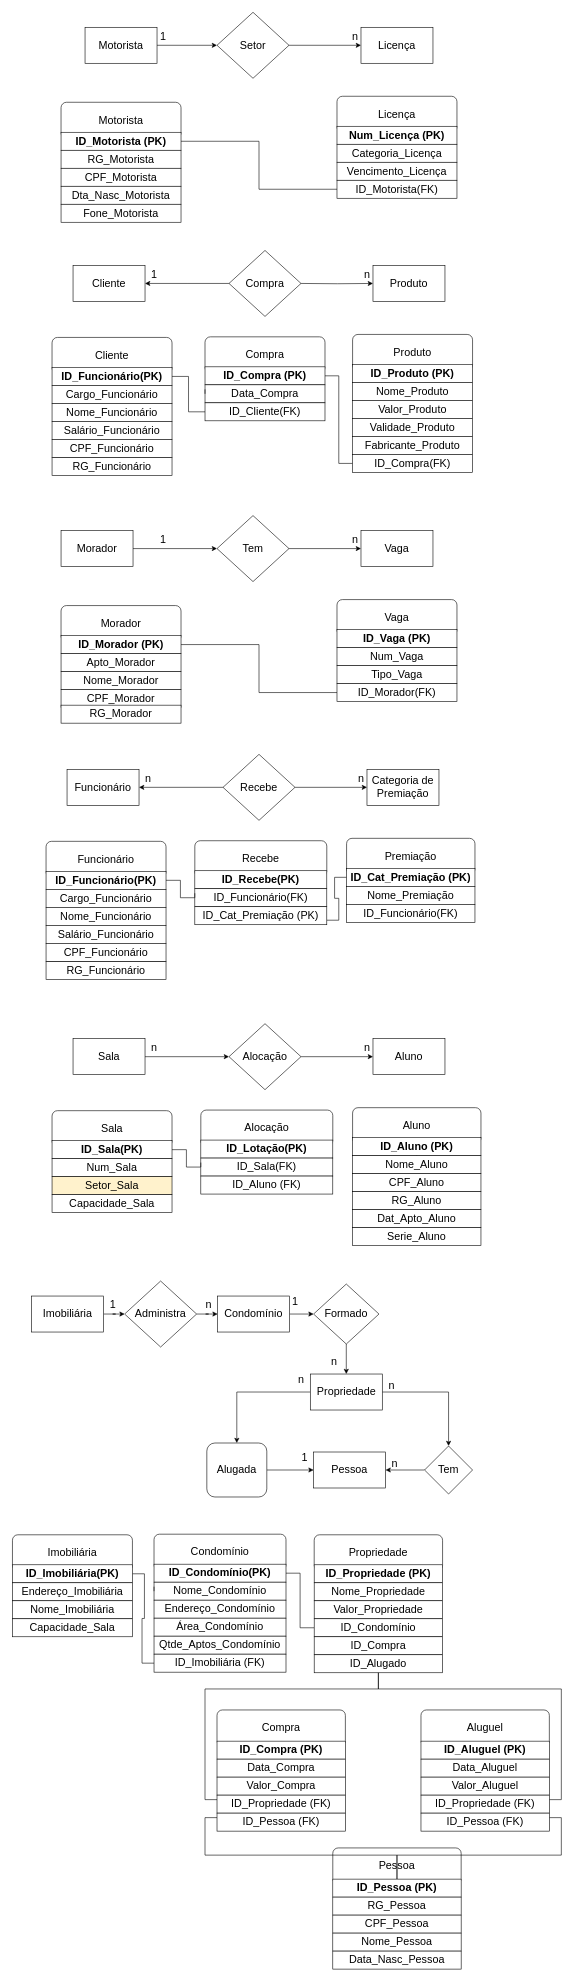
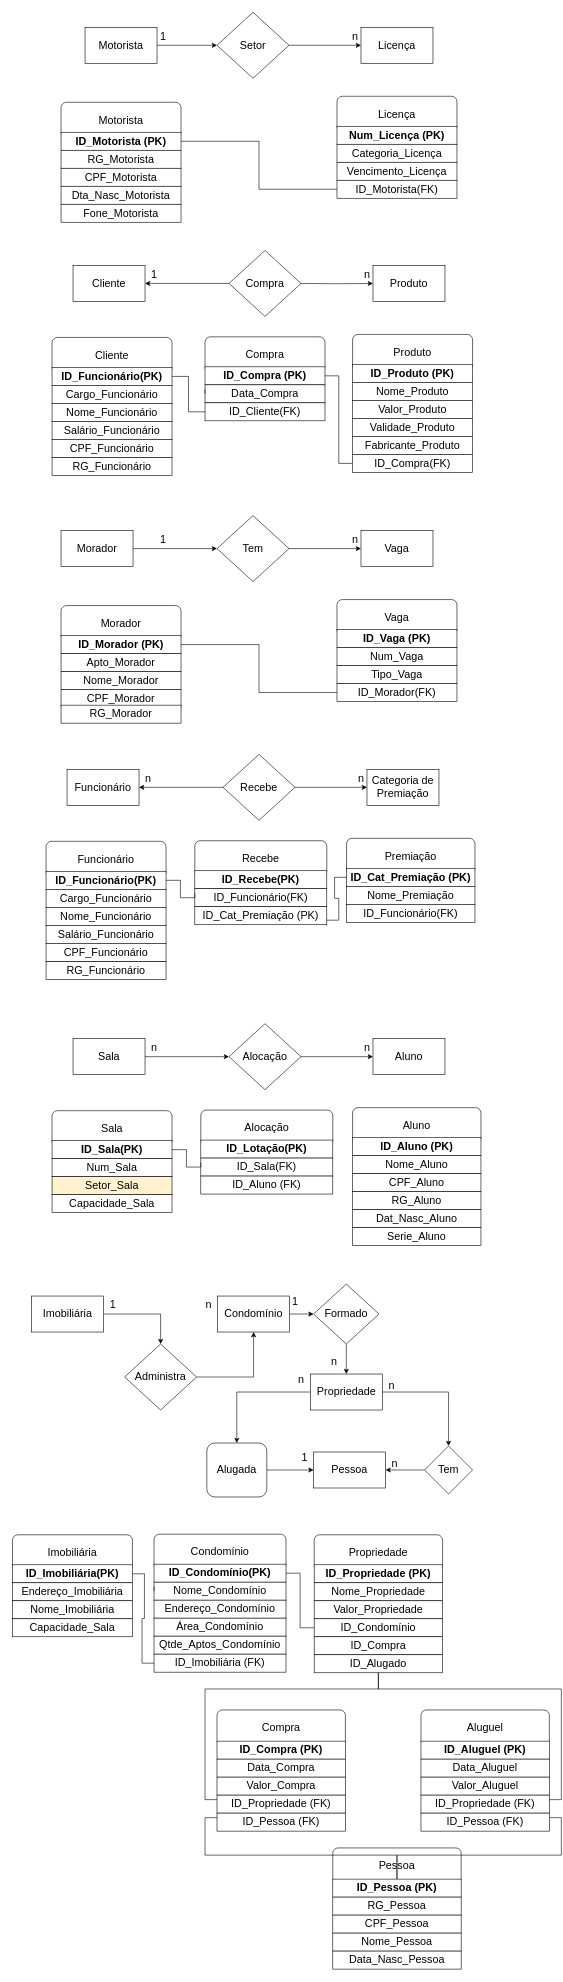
(417, 1219) -> (417, 1219)
(161, 1314) -> (161, 1377)
